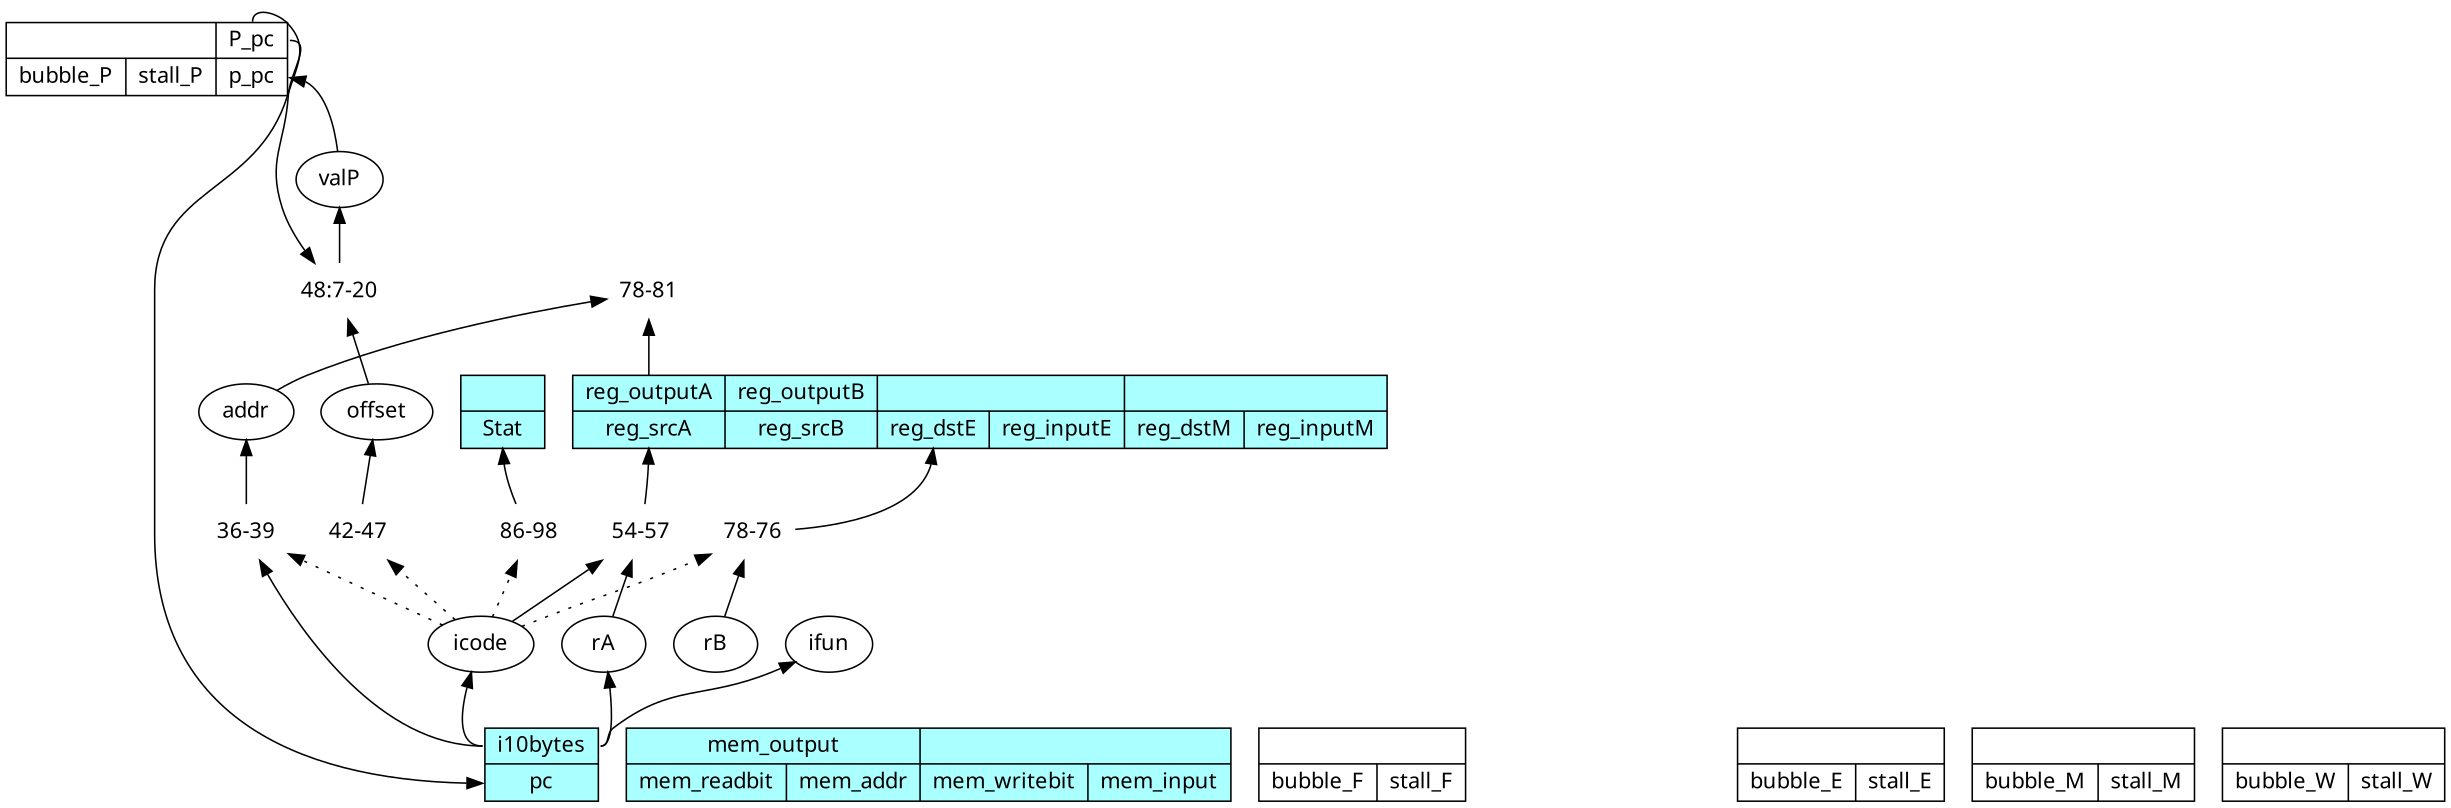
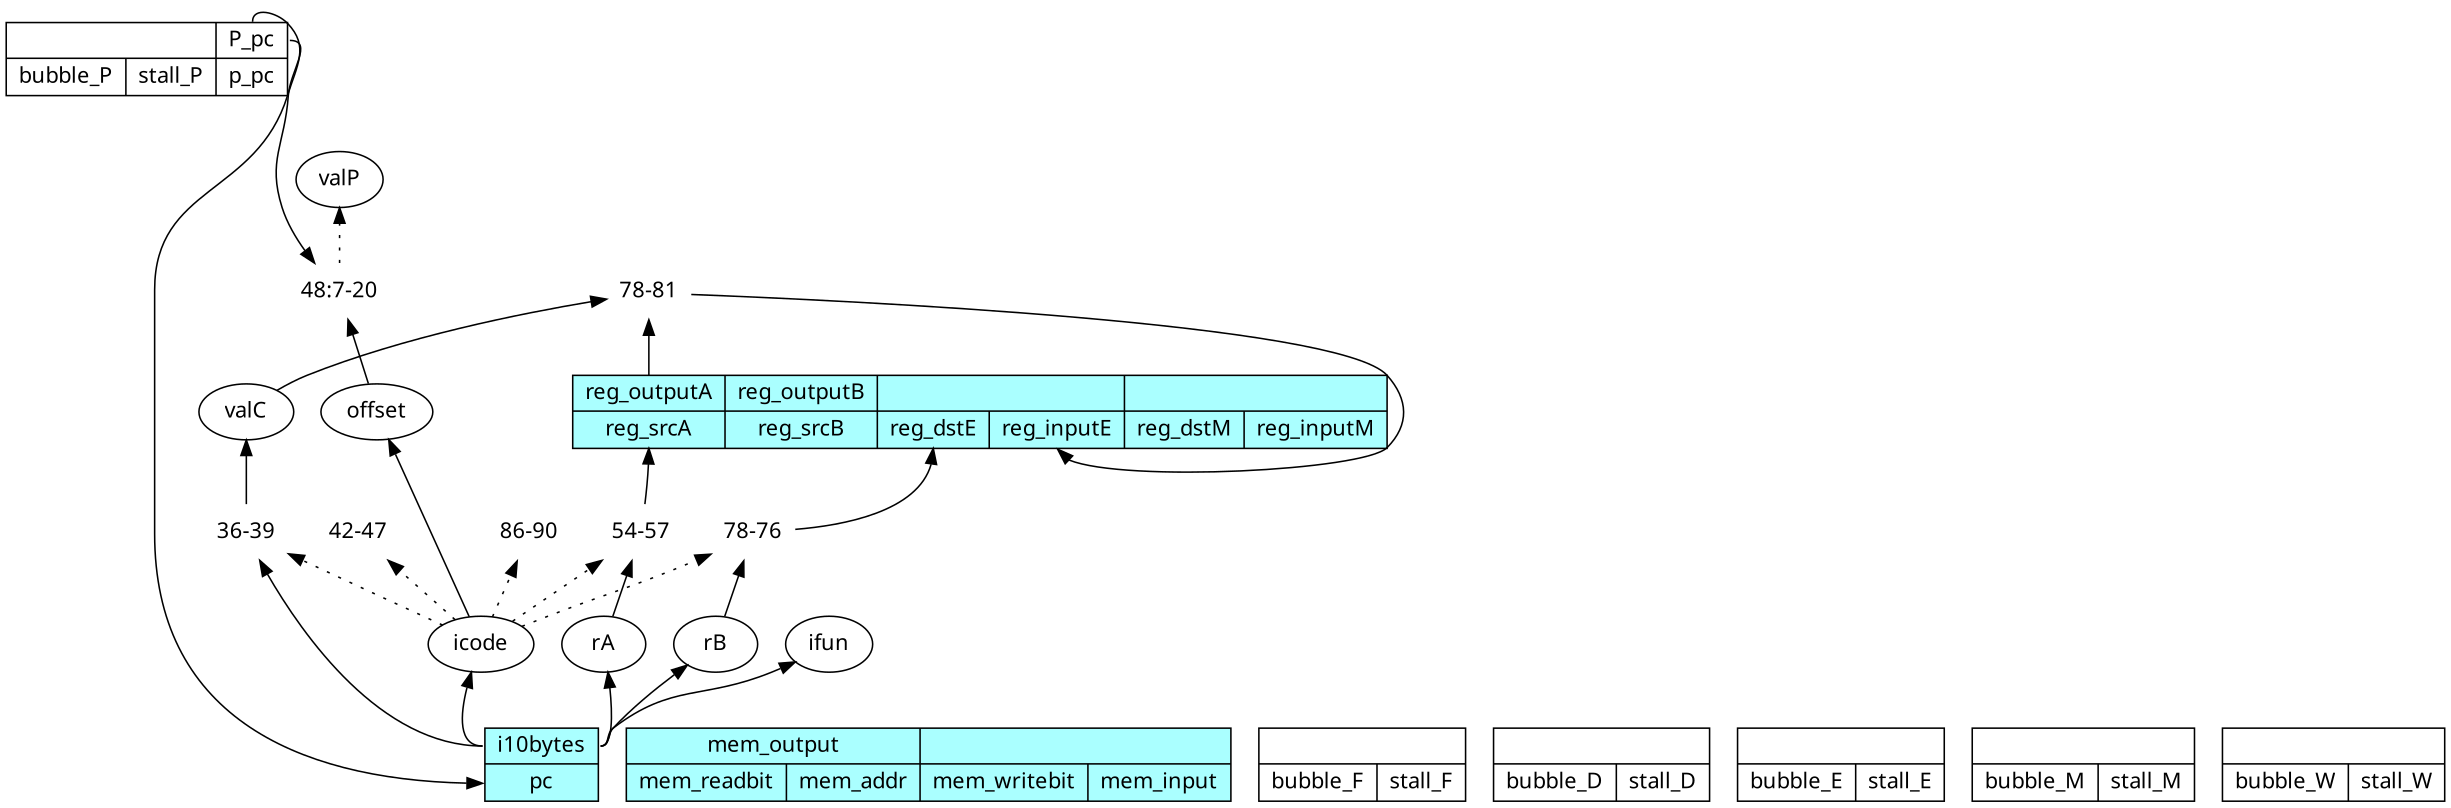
(329, 113) -> none
(340, 243) -> (340, 243)
none -> (1243, 336)
(246, 412) -> (246, 412)
(503, 412) -> none
(366, 480) -> (432, 536)
(529, 532) -> (529, 532)
(551, 595) -> (551, 595)
none -> (646, 698)
none -> (1602, 765)
